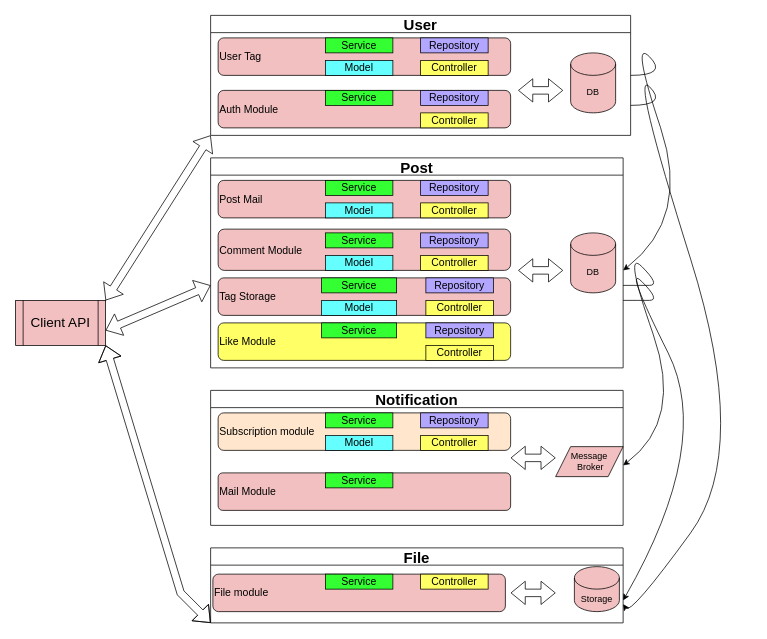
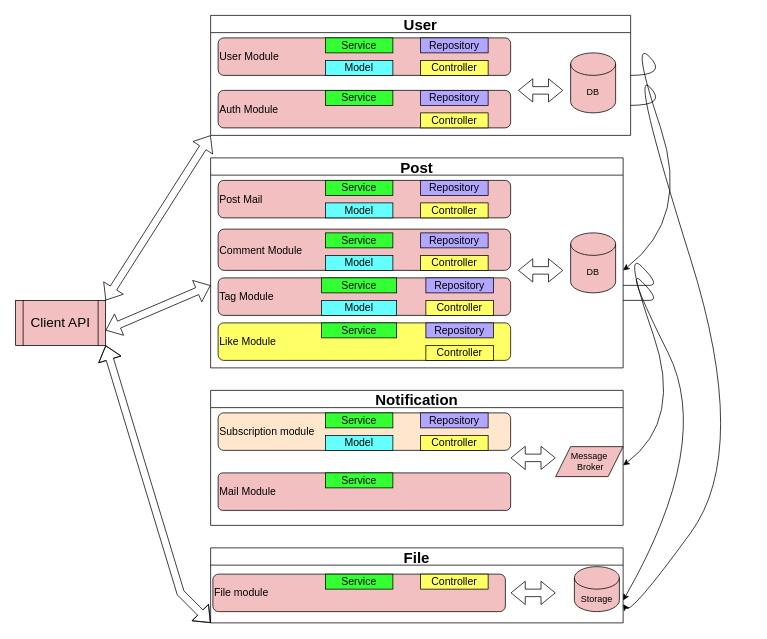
(242, 57) -> (249, 57)
(250, 297) -> (246, 297)
